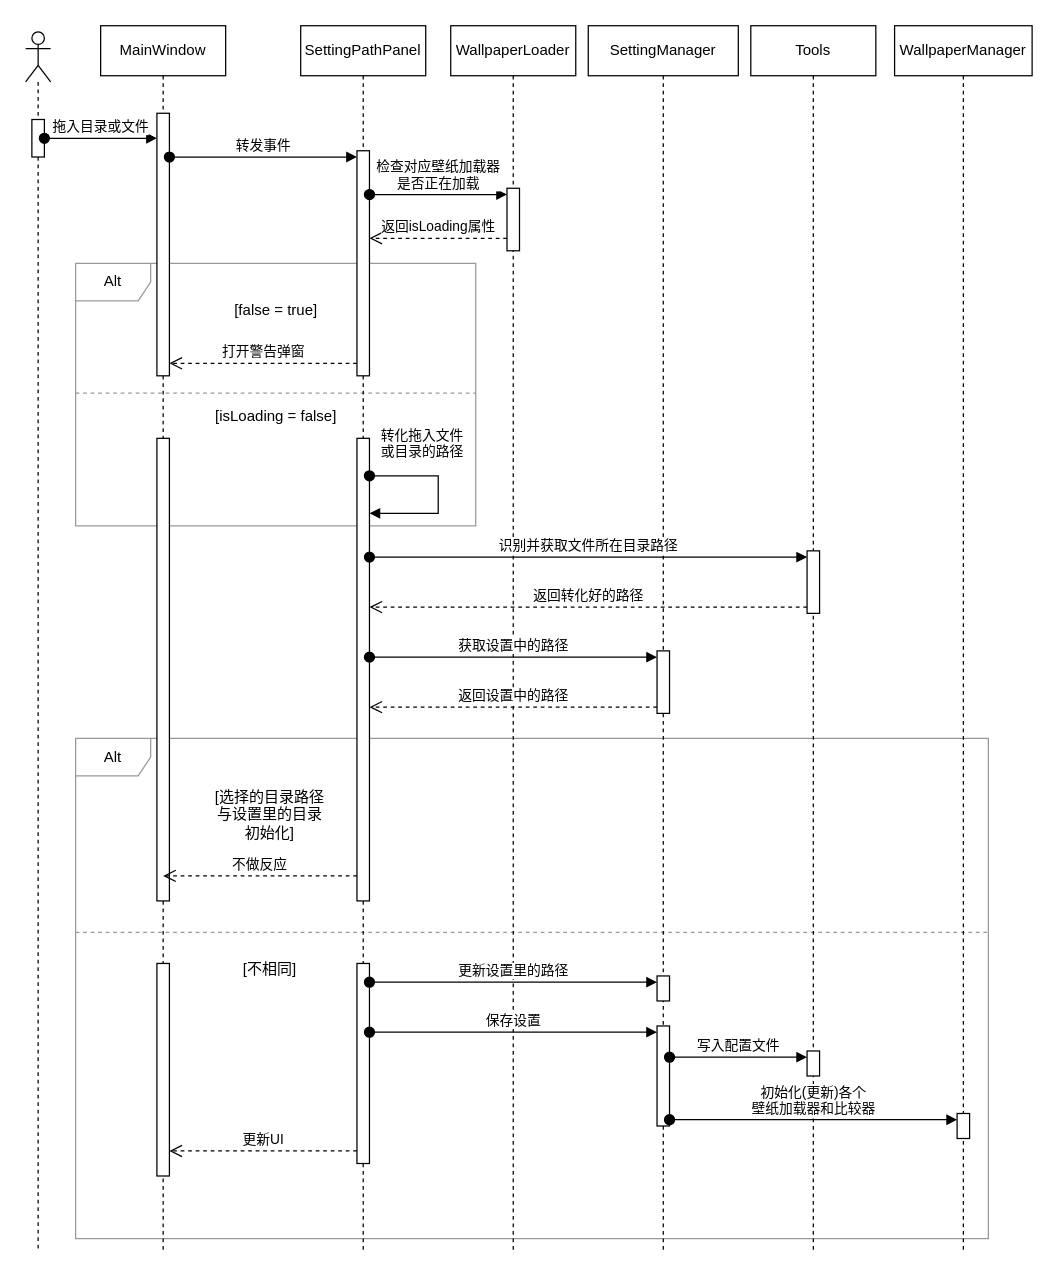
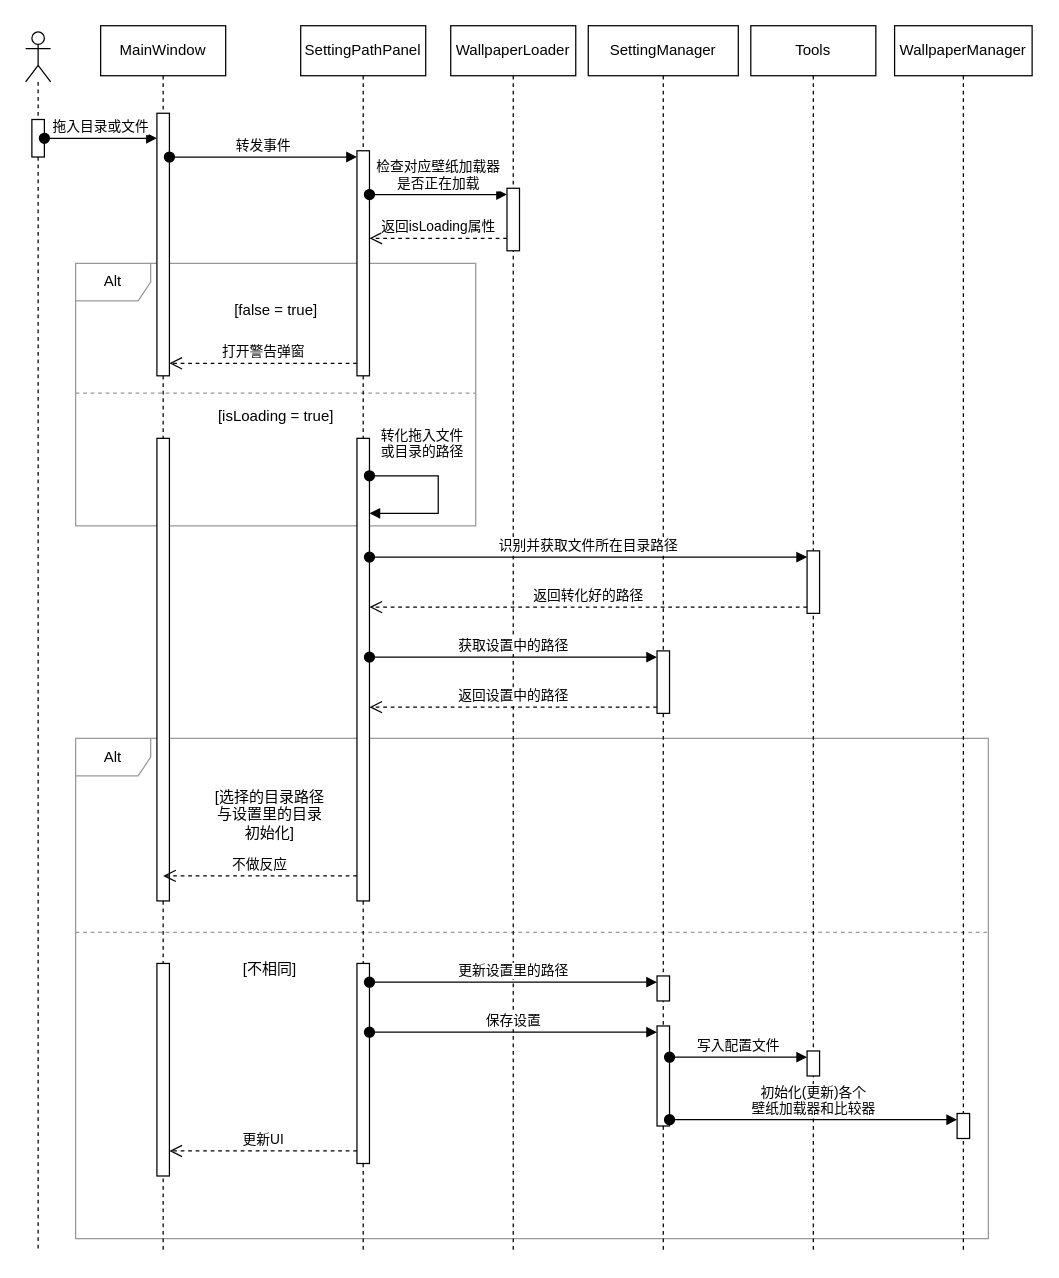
(276, 417) -> (276, 417)
